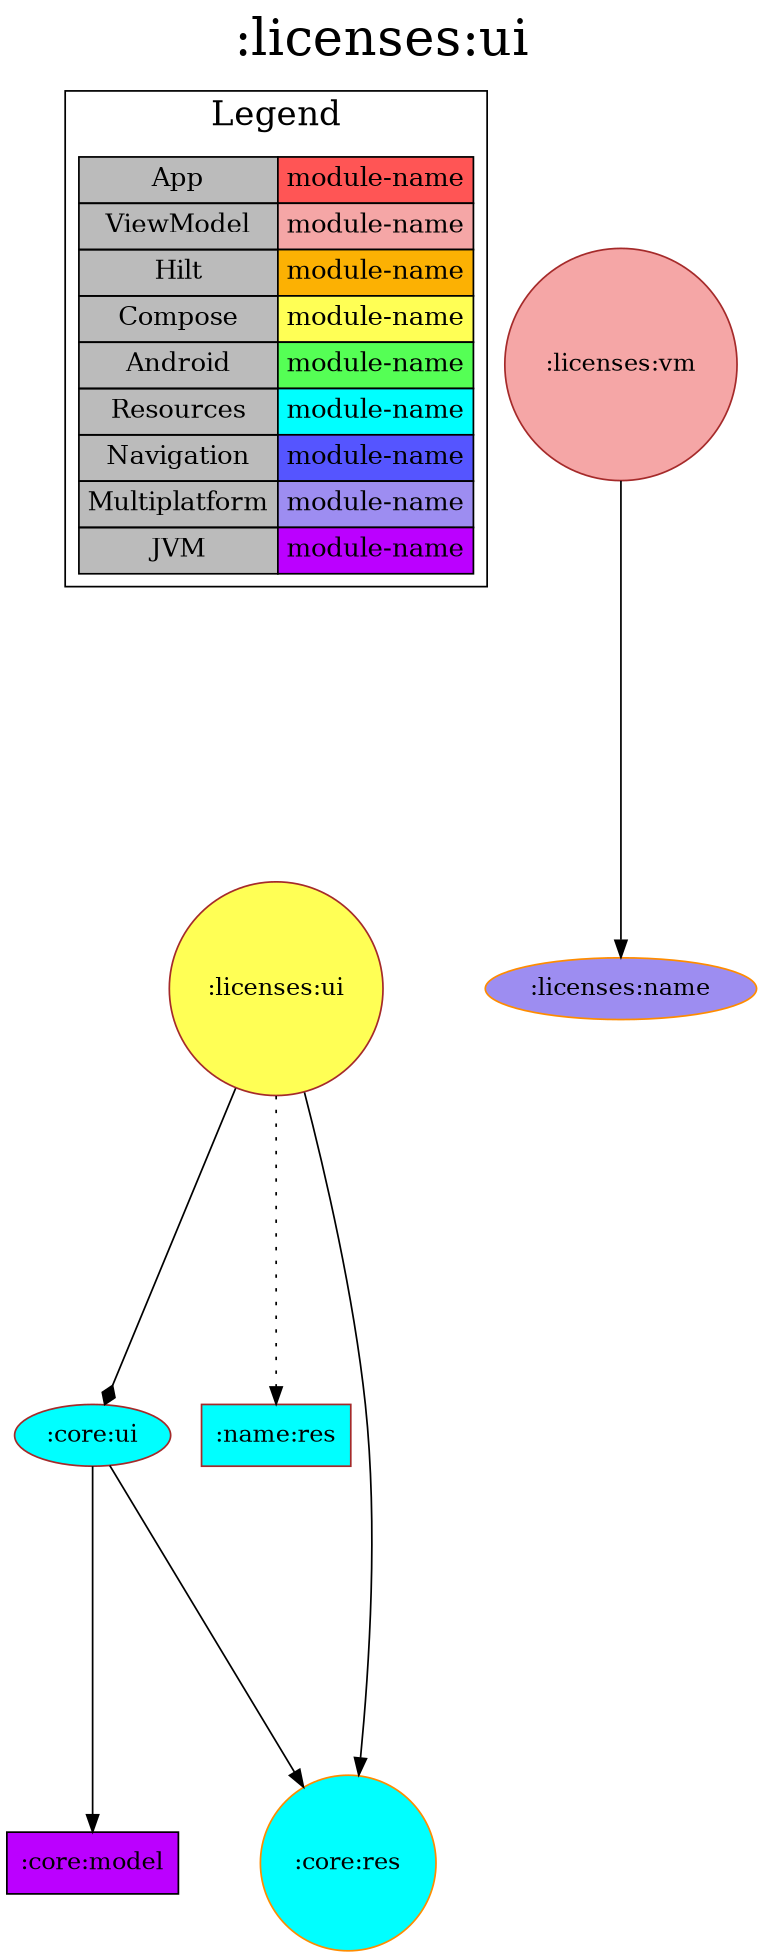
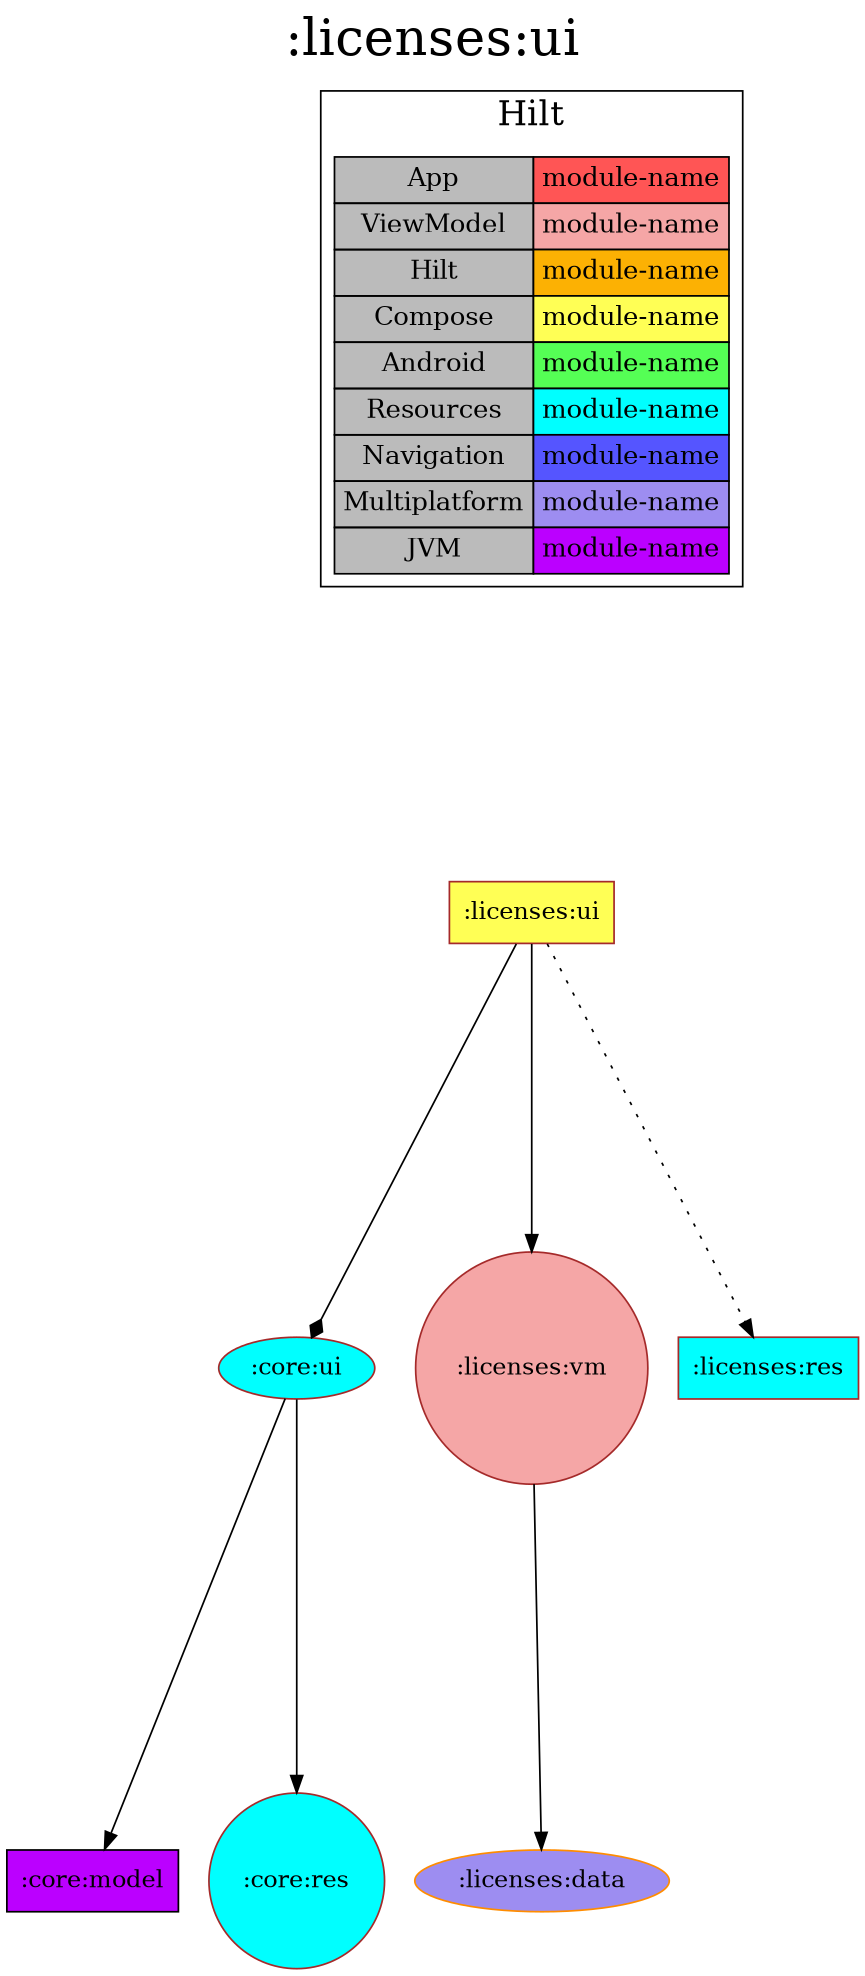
(276, 117) -> (532, 117)
(276, 989) -> (532, 913)
(621, 989) -> (542, 1881)
(367, 1422) -> (532, 1089)
(276, 1435) -> (768, 1368)
(348, 1863) -> (297, 1881)
